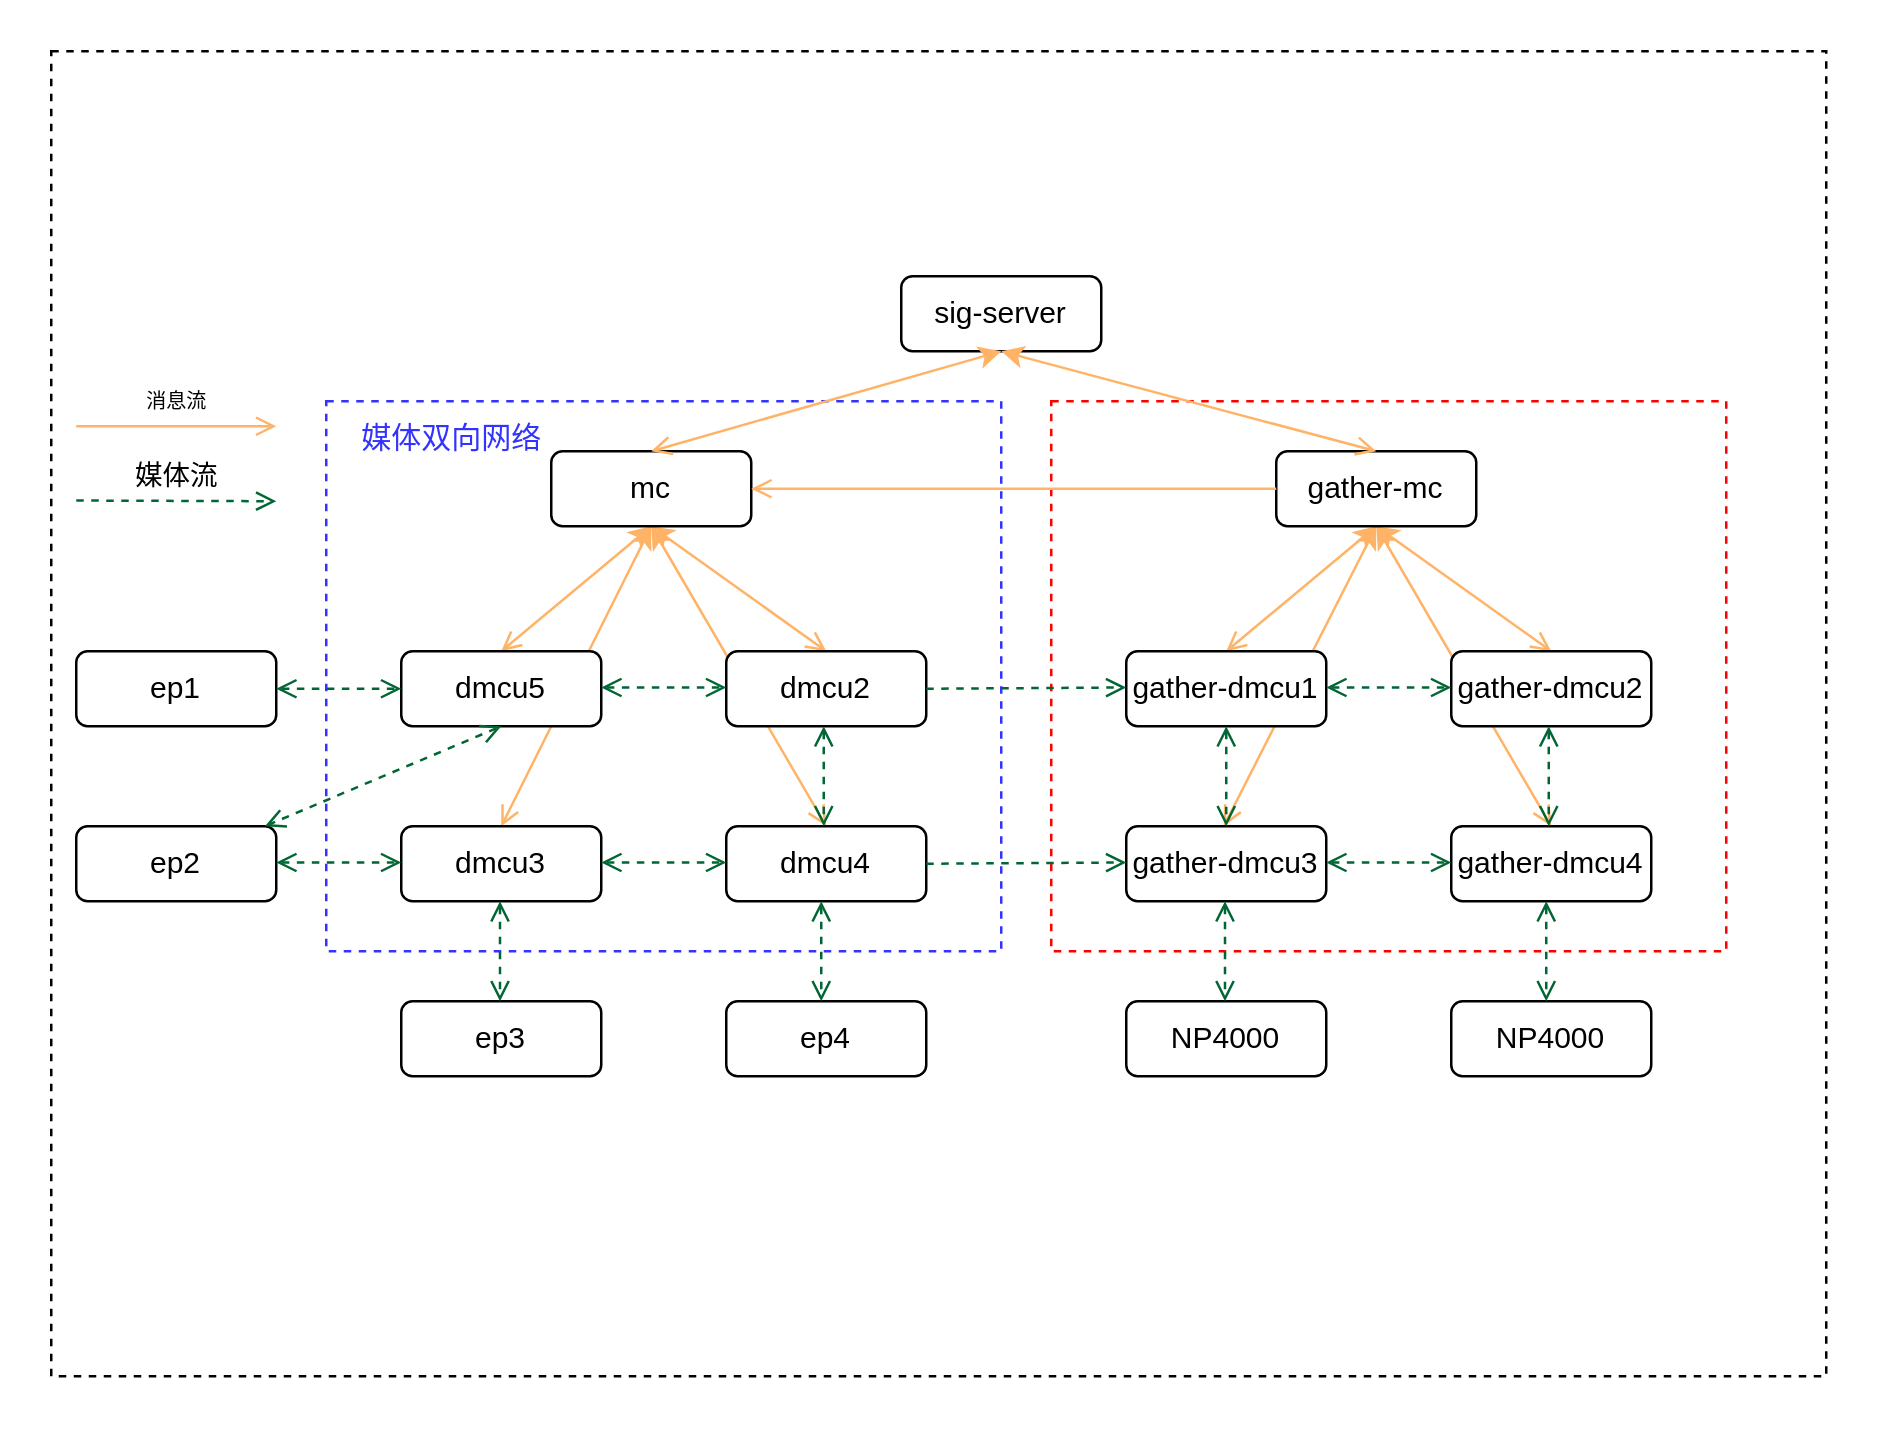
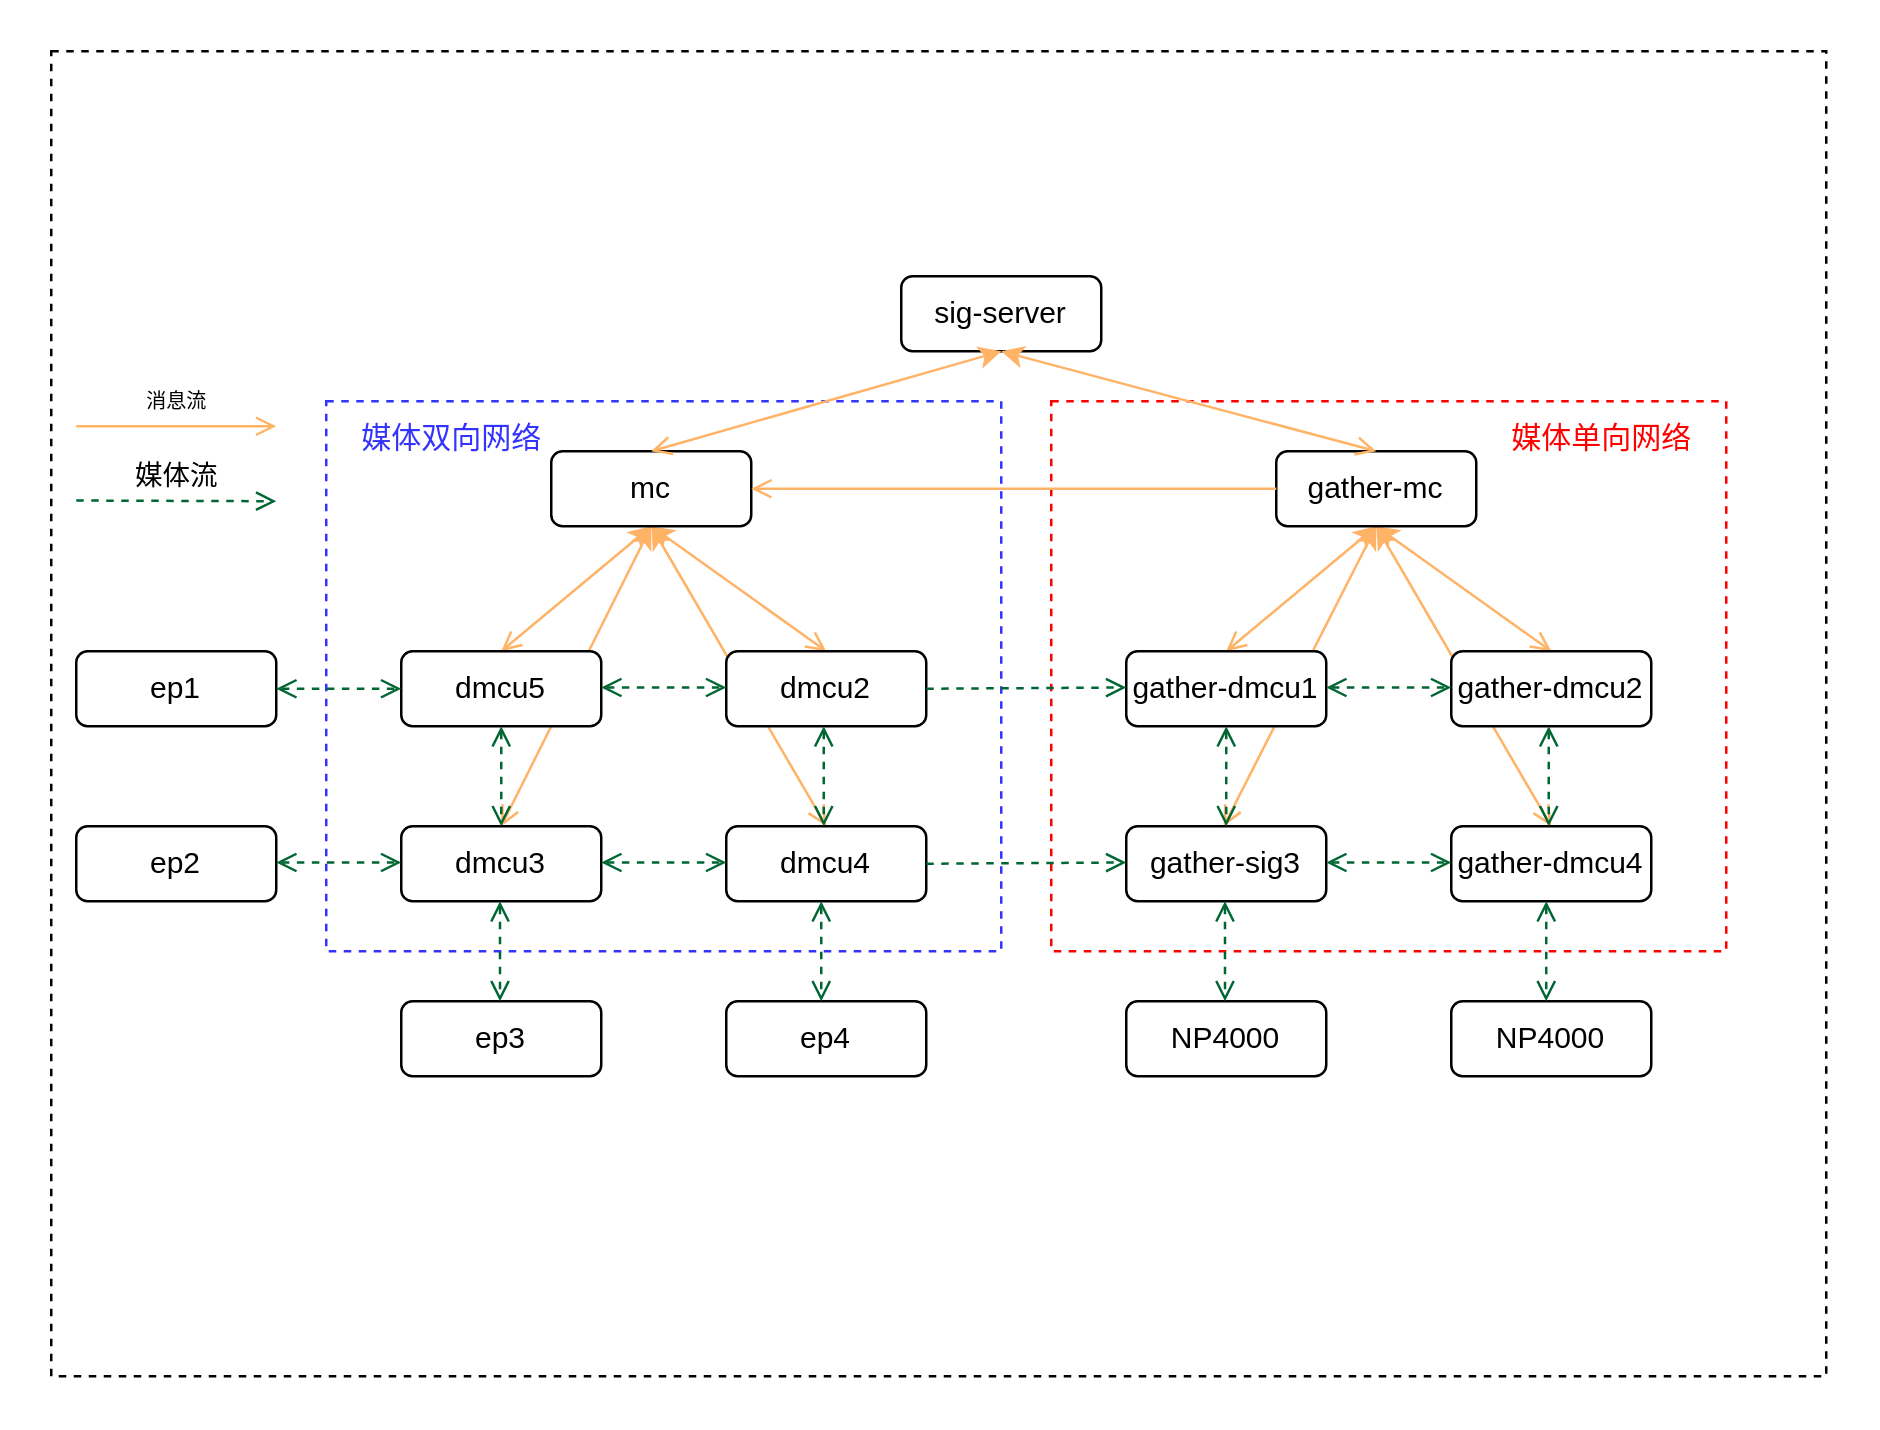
none -> (1601, 439)
(384, 776) -> (501, 775)
(1226, 864) -> (1226, 864)
